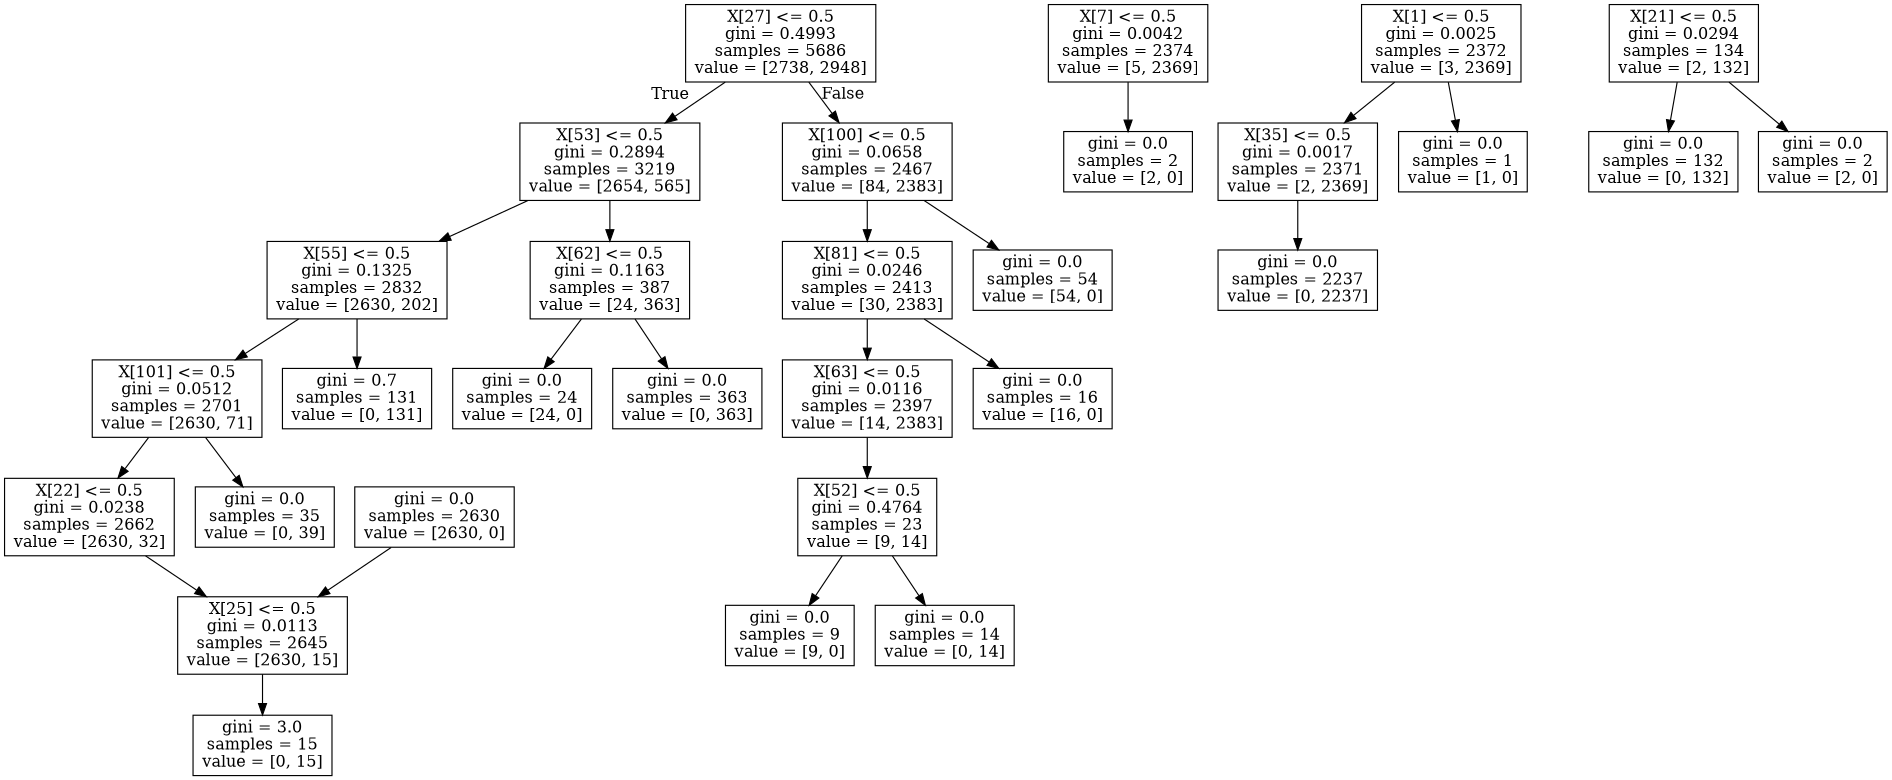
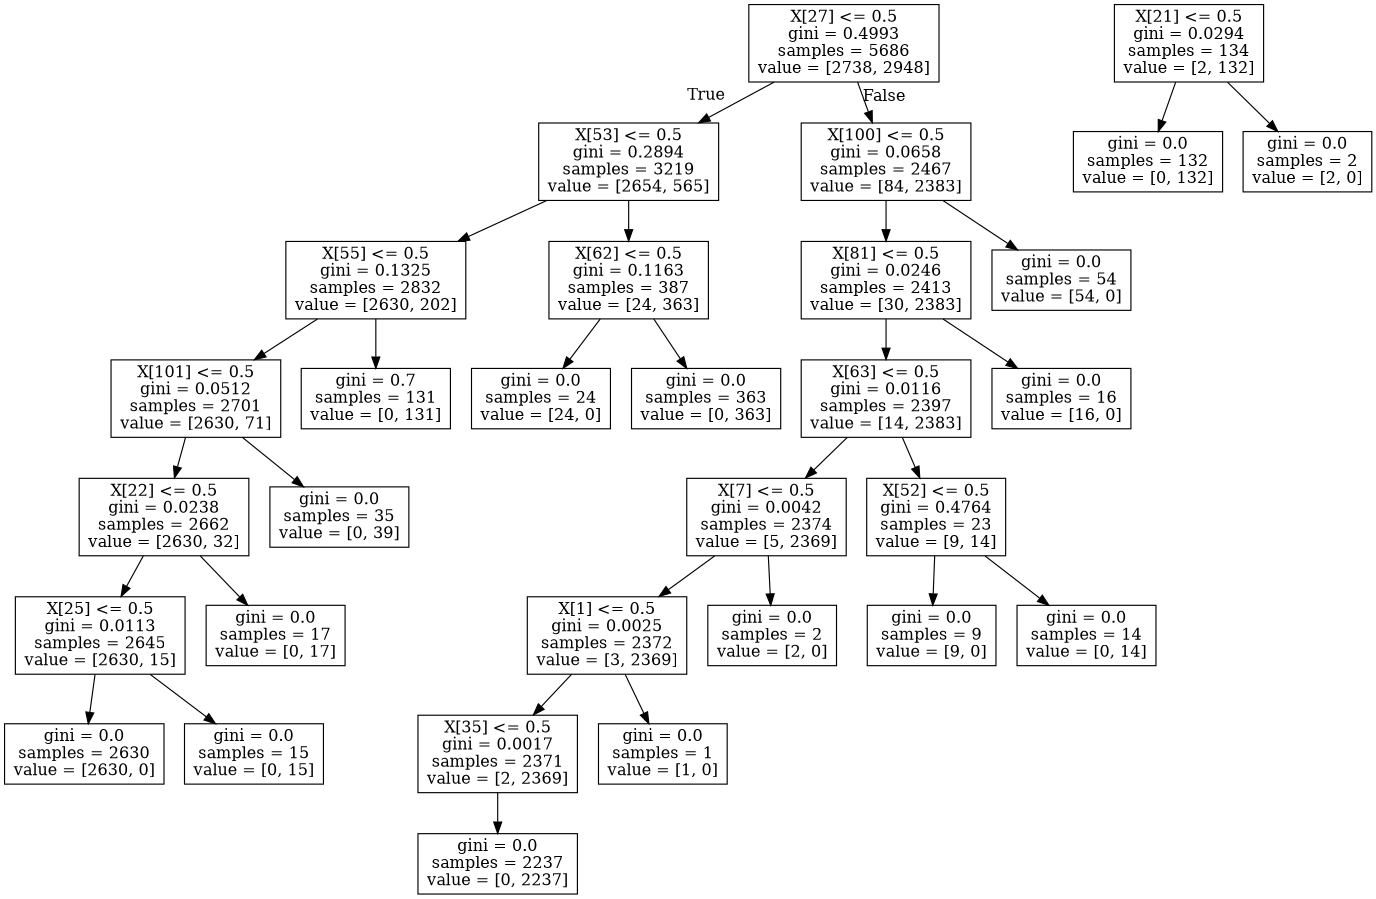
none -> (831, 454)
(359, 569) -> (92, 693)
none -> (692, 573)
none -> (276, 636)
(263, 745) -> (254, 754)
